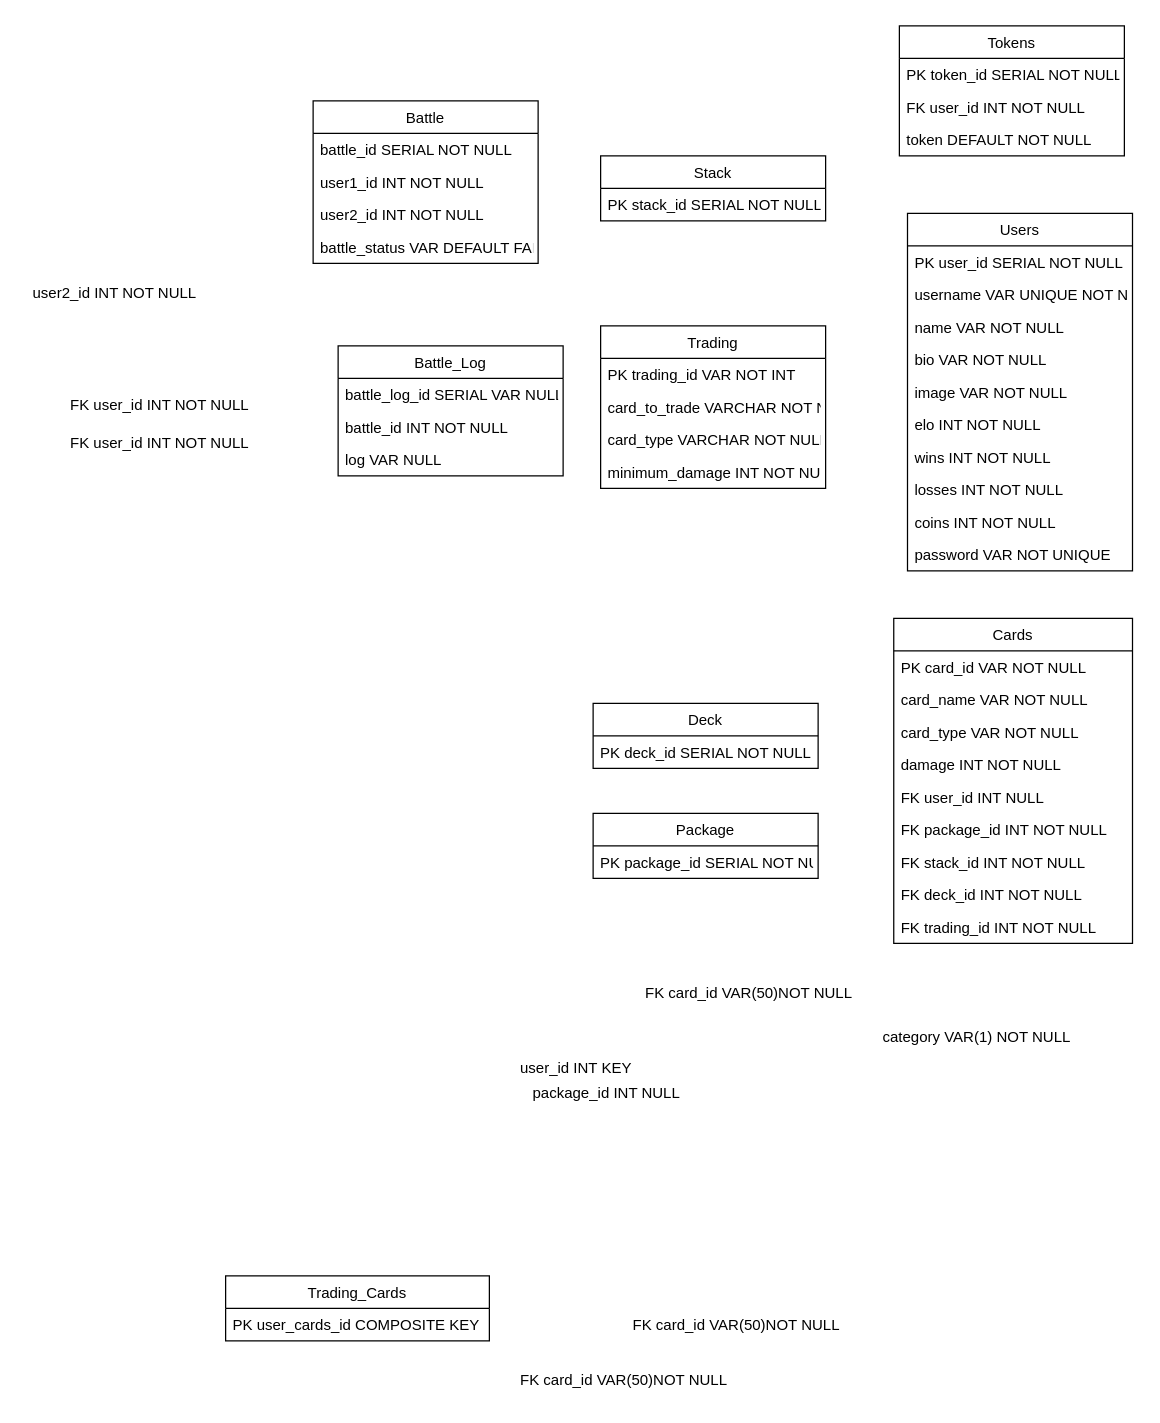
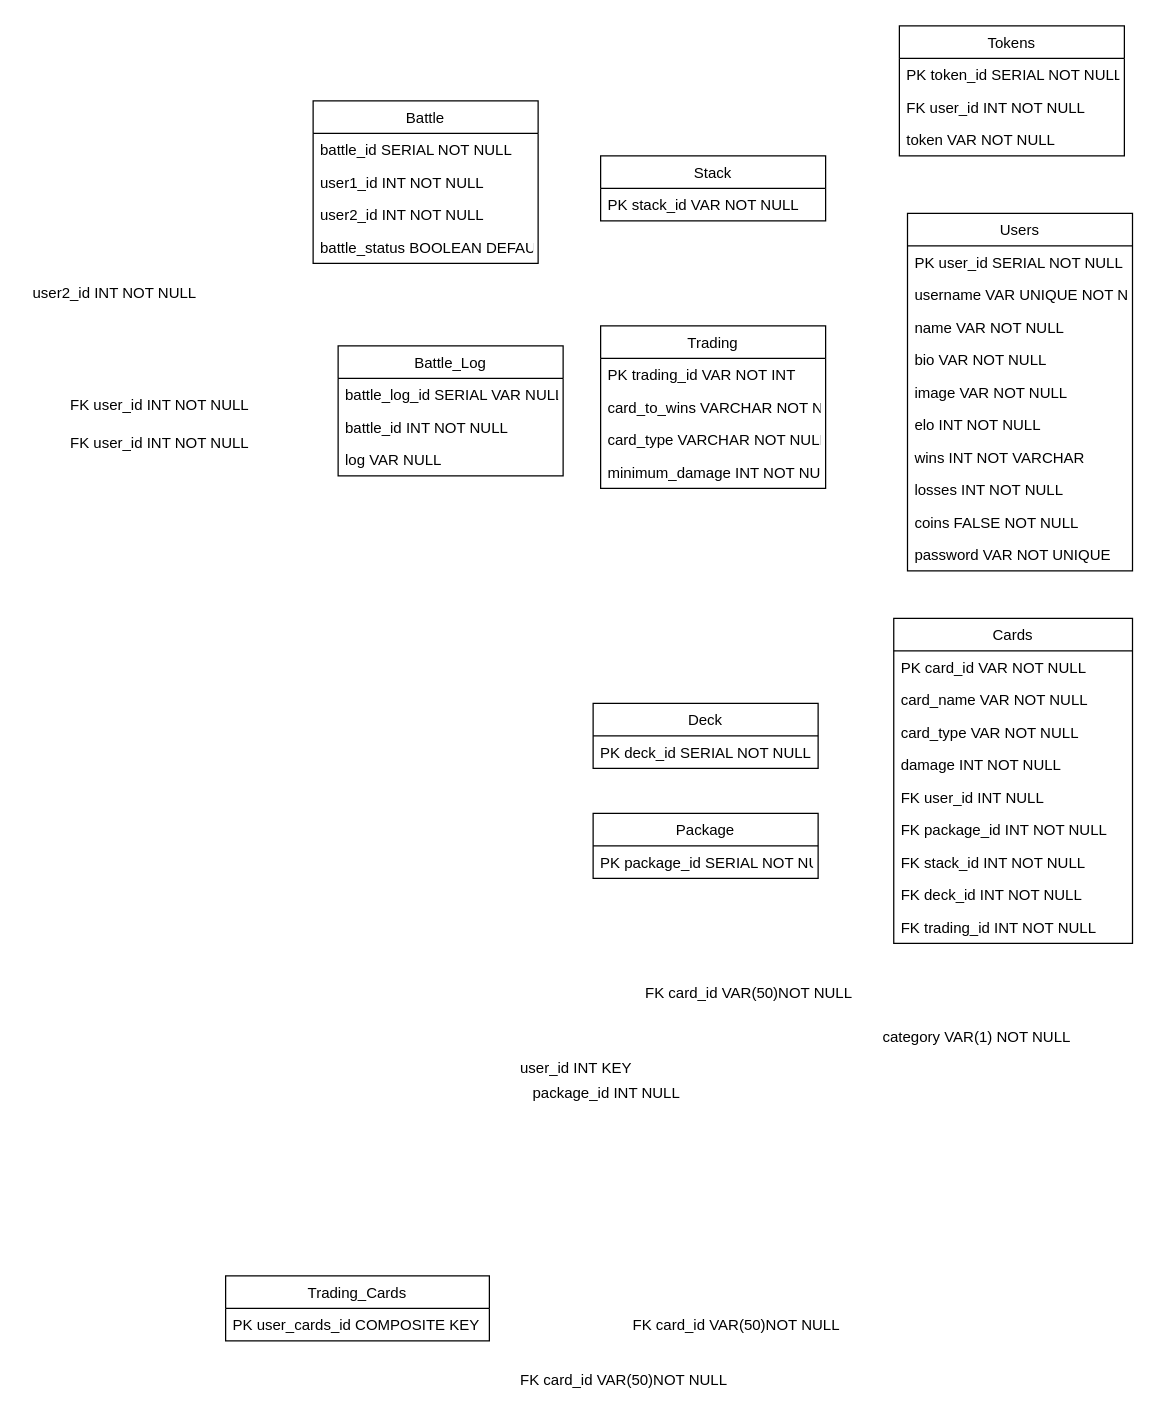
(993, 140) -> (976, 140)
(711, 205) -> (699, 205)
(442, 248) -> (459, 248)
(728, 408) -> (722, 408)
(978, 458) -> (991, 458)
(982, 523) -> (991, 523)
